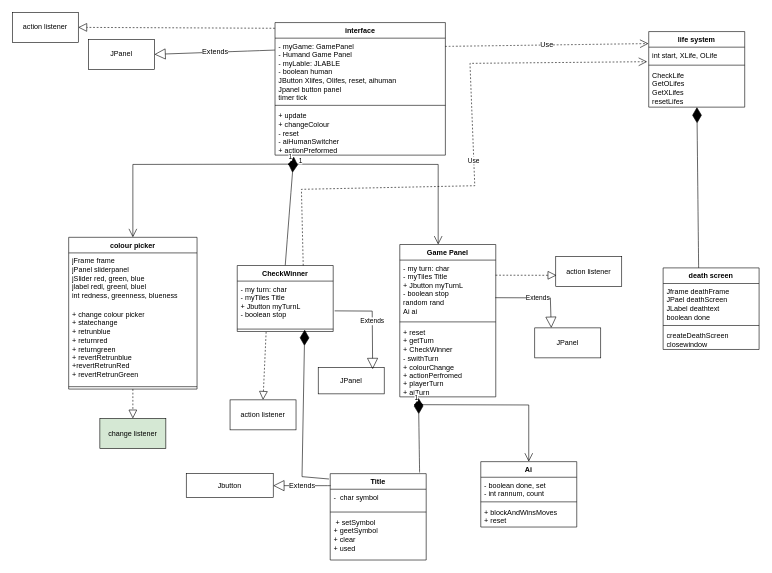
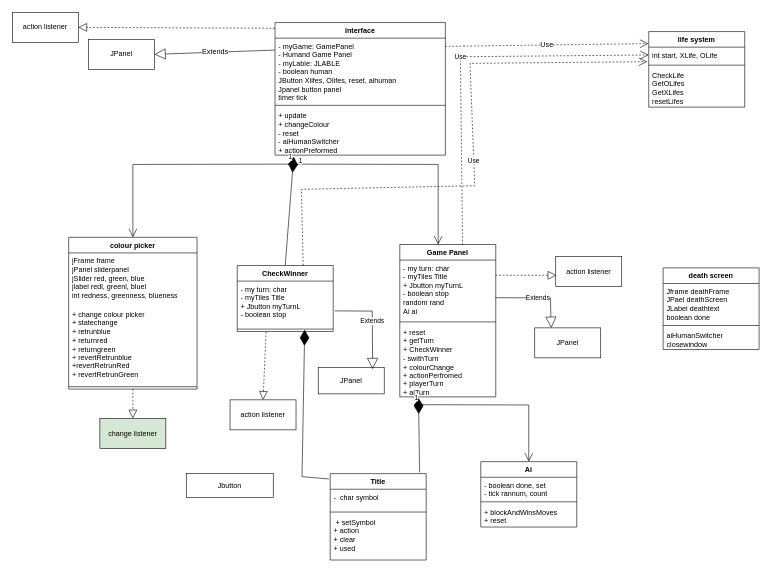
none -> (471, 57)
(698, 161) -> none
(701, 341) -> (695, 341)
(308, 486) -> none
(519, 490) -> (521, 490)
(356, 536) -> (354, 536)
